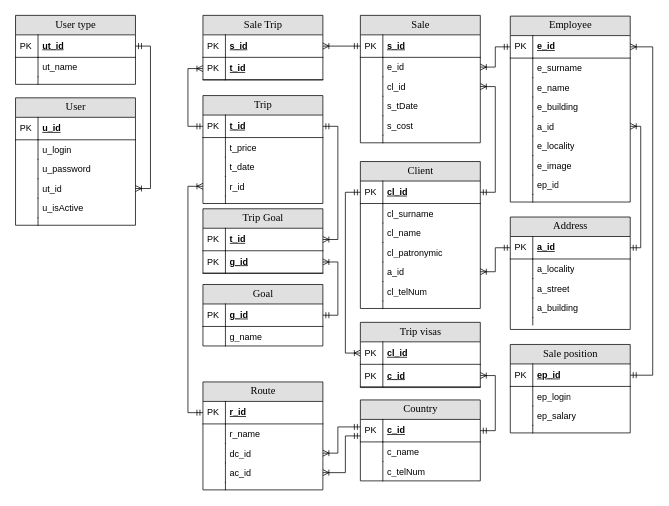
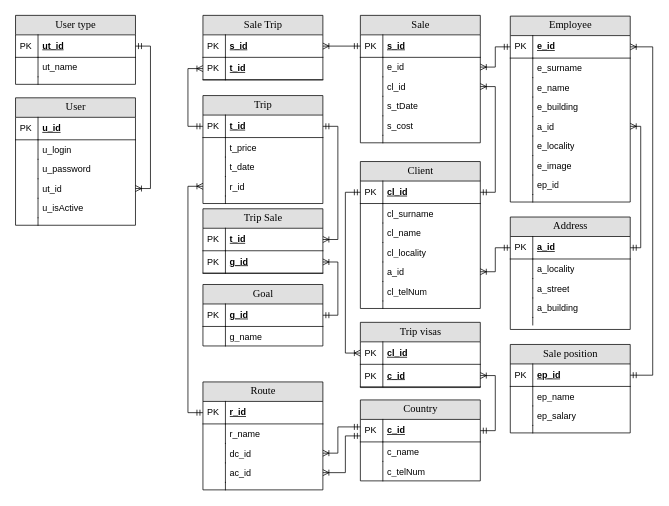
(263, 219) -> (263, 219)
(418, 253) -> (410, 253)
(555, 397) -> (555, 397)
